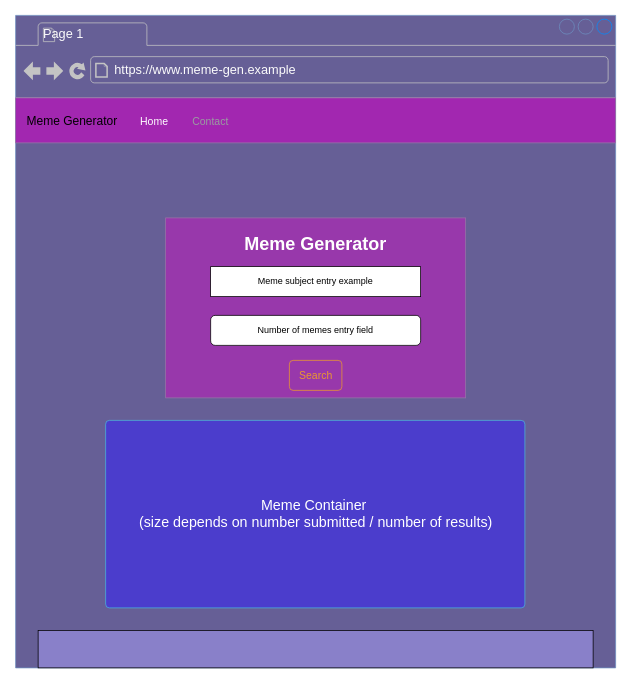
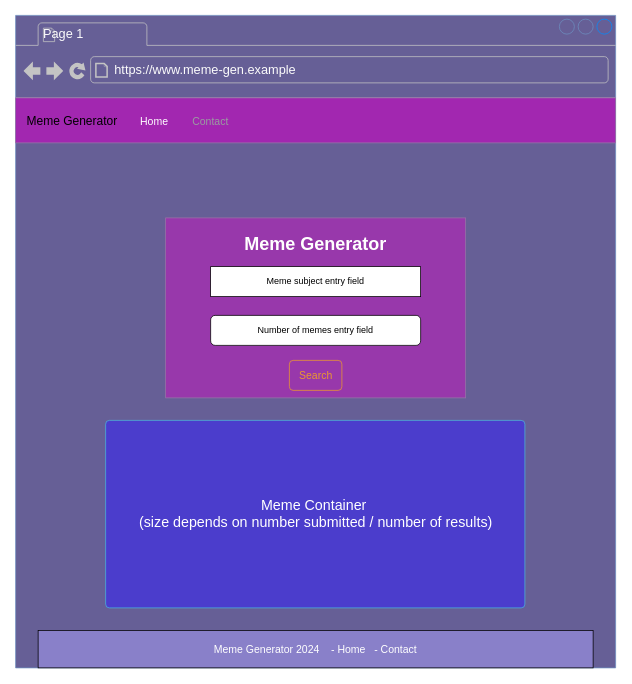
(315, 282) -> (315, 282)
none -> (315, 649)
